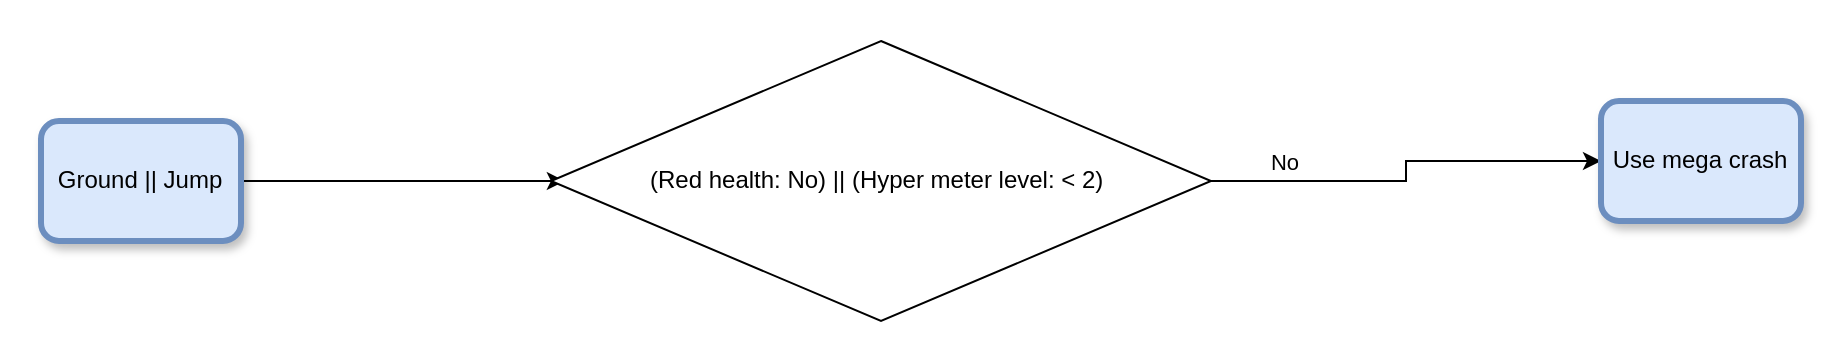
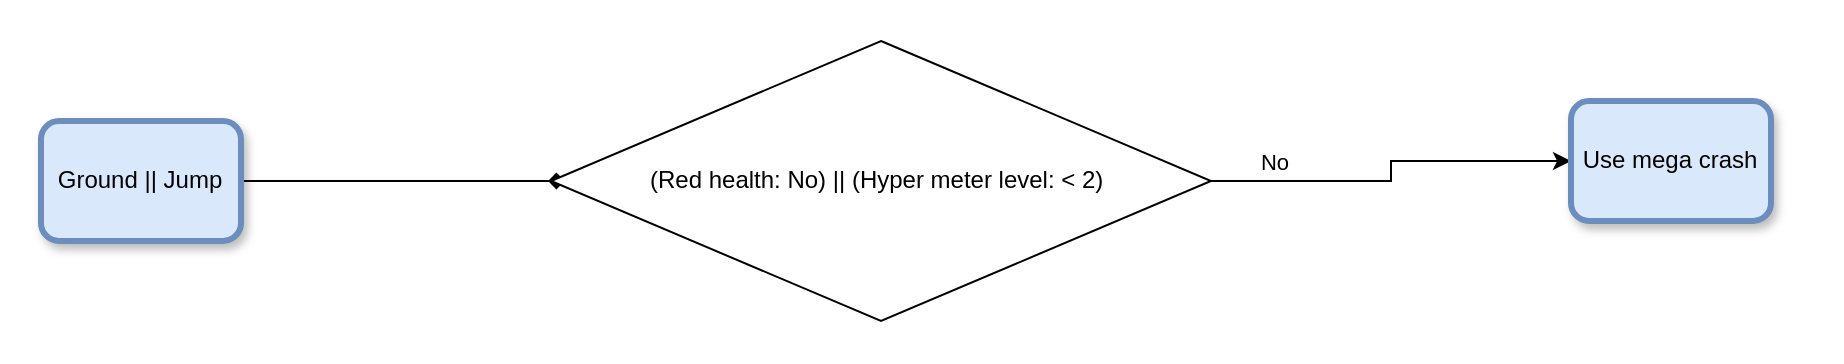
(1701, 161) -> (1671, 161)
(549, 181) -> (548, 181)
